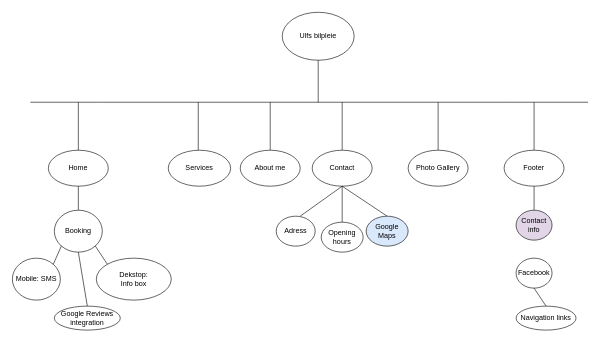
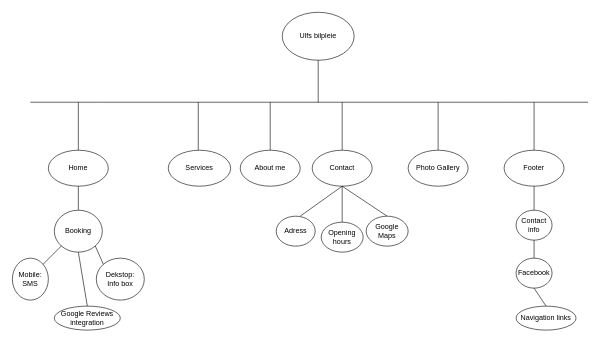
(534, 225) -> (534, 225)
(387, 231) -> (387, 231)
none -> (534, 249)
(36, 279) -> (30, 279)
(134, 279) -> (120, 279)
